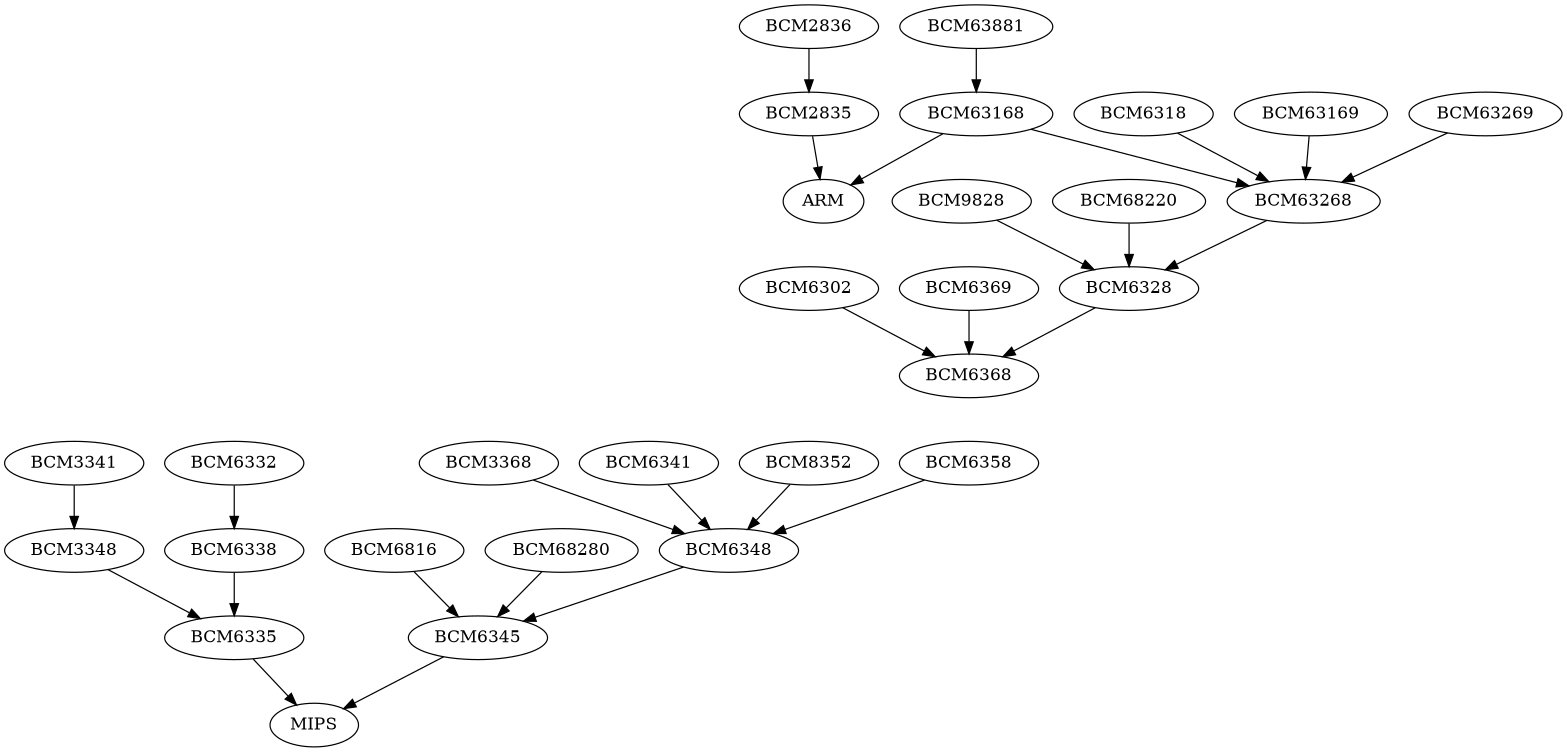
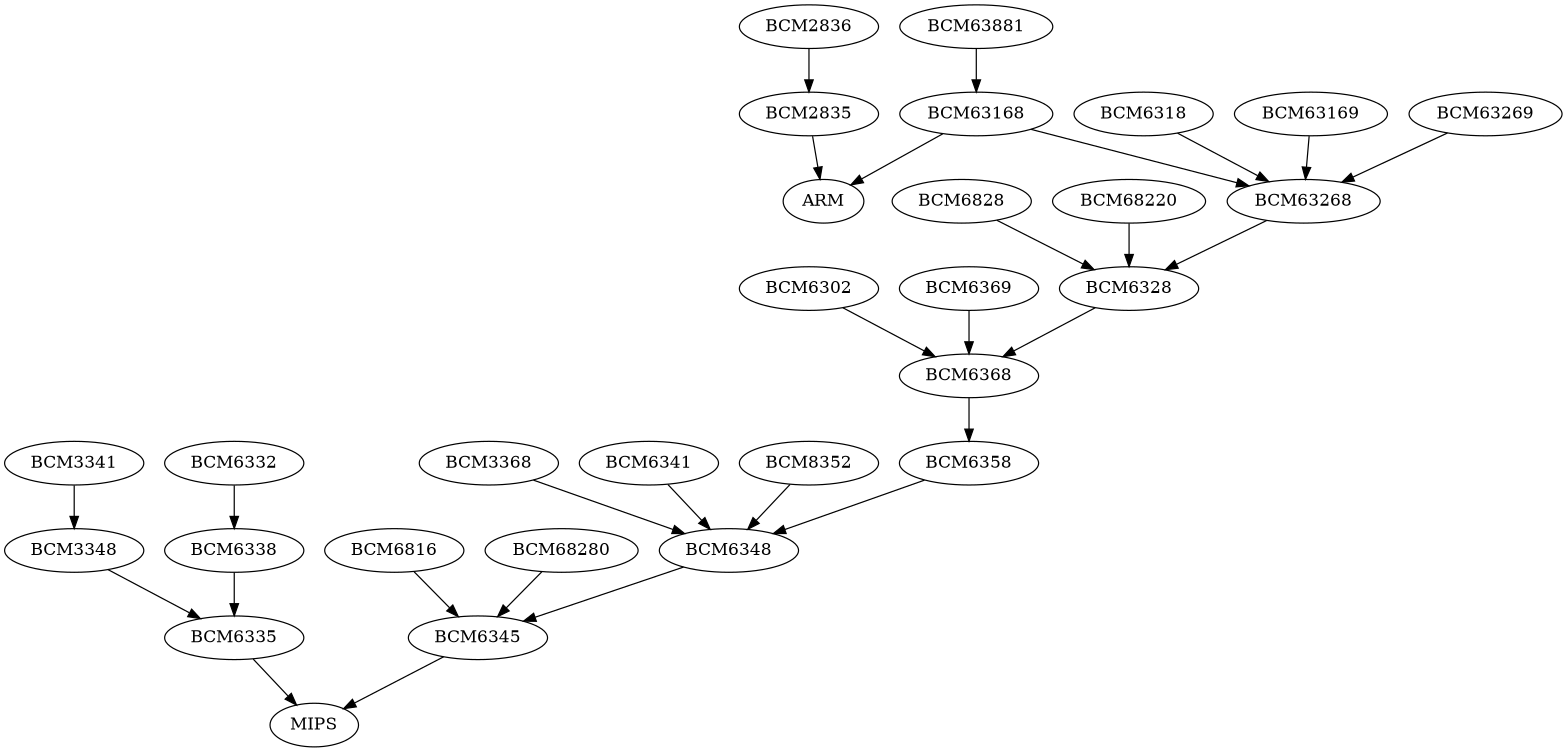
(962, 201) -> (962, 201)
none -> (969, 414)
